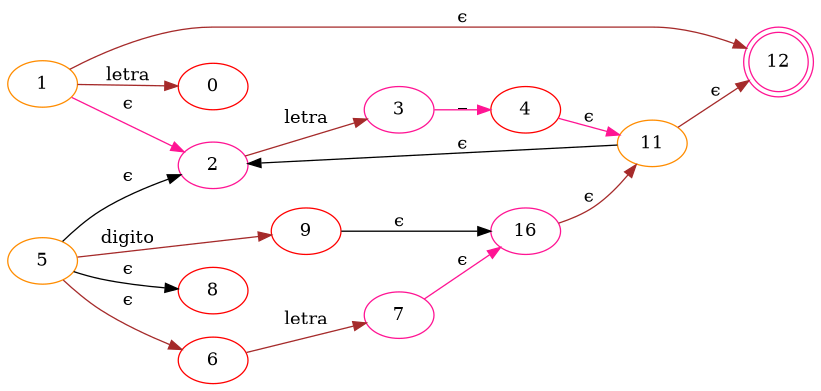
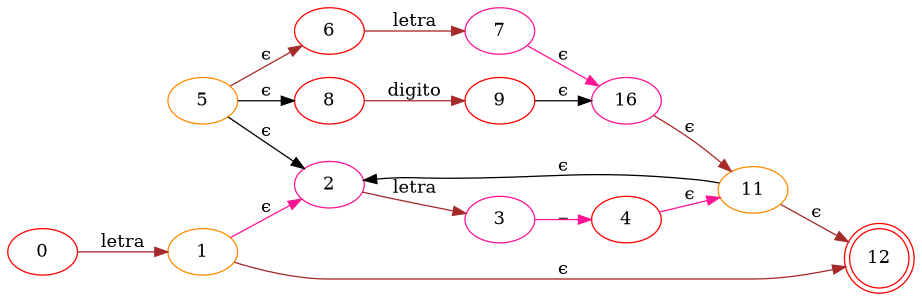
(779, 62) -> (879, 258)
(121, 85) -> (116, 252)
(168, 247) -> (408, 101)
